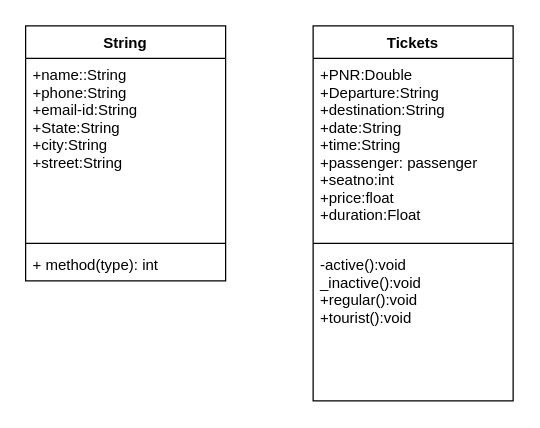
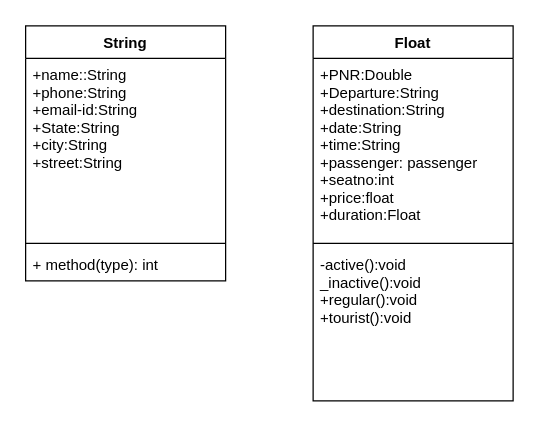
(413, 43) -> (413, 43)
